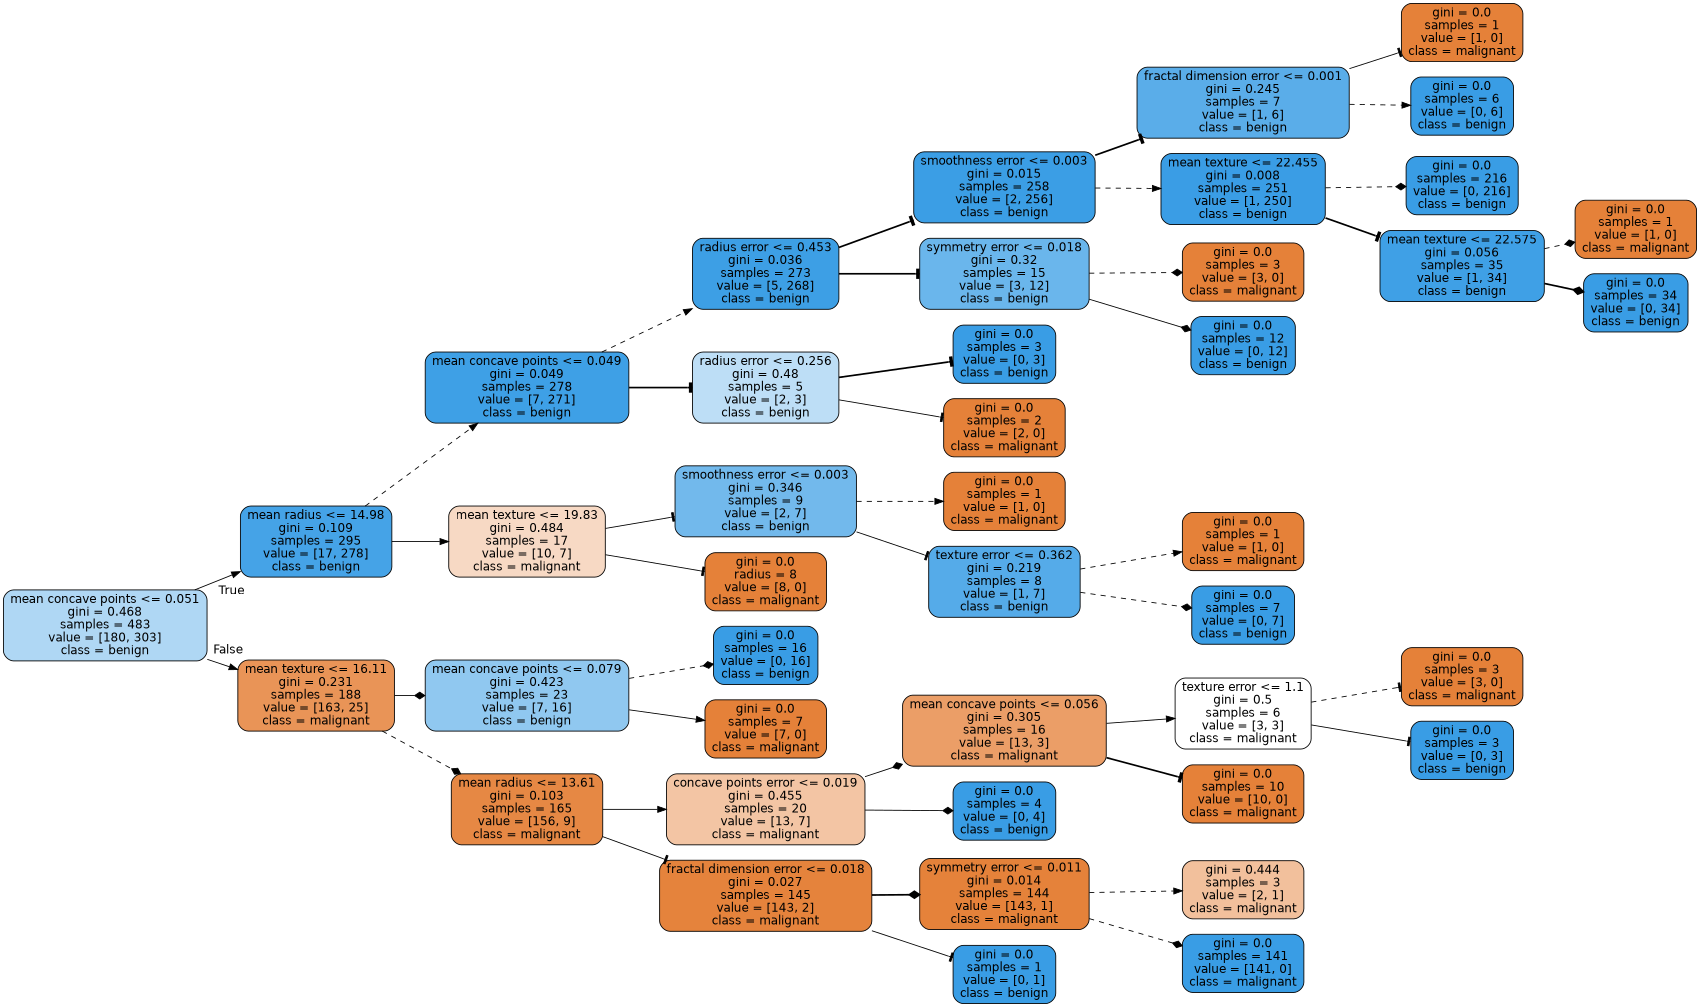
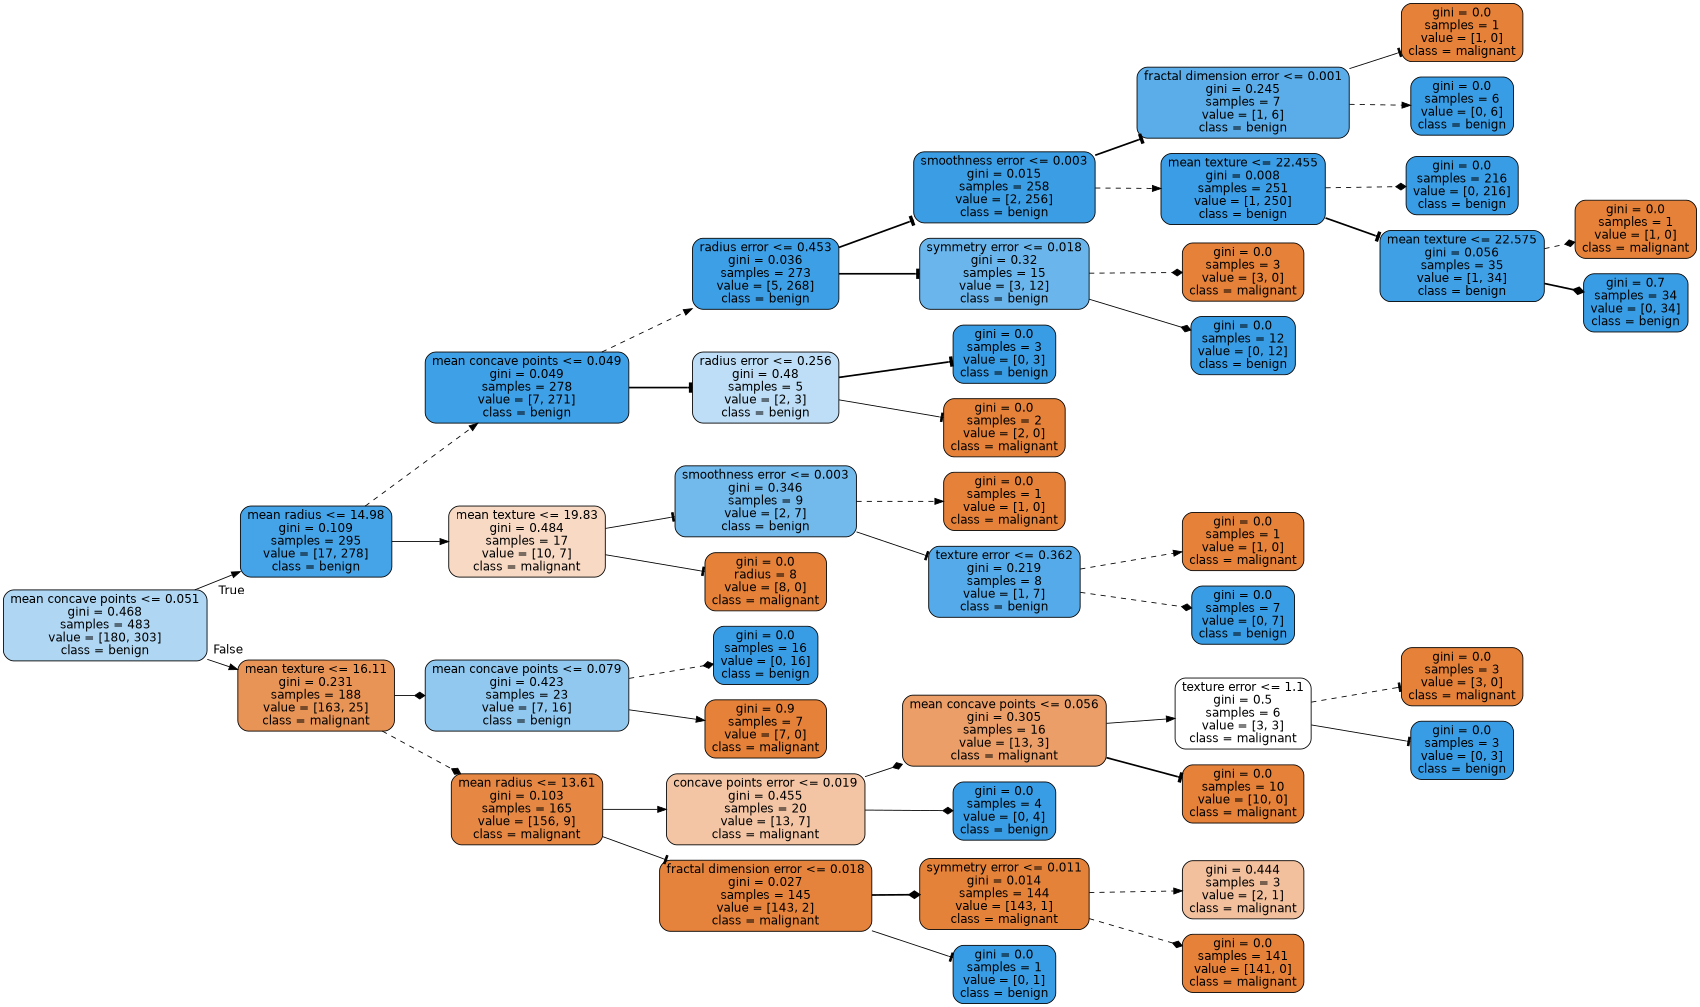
(1636, 303) -> (1636, 303)
(766, 729) -> (766, 729)
(1243, 963) -> (1243, 963)
